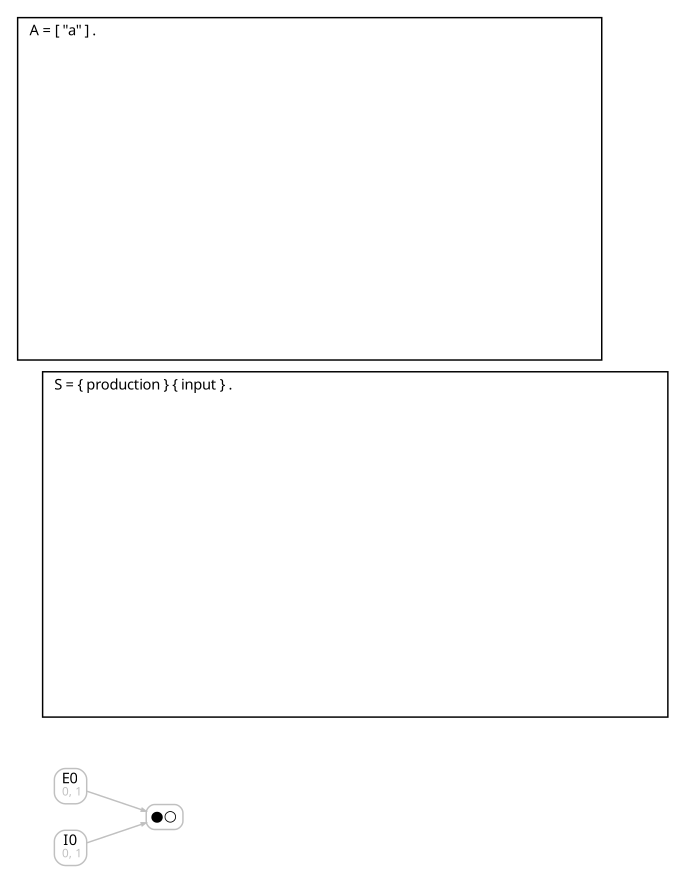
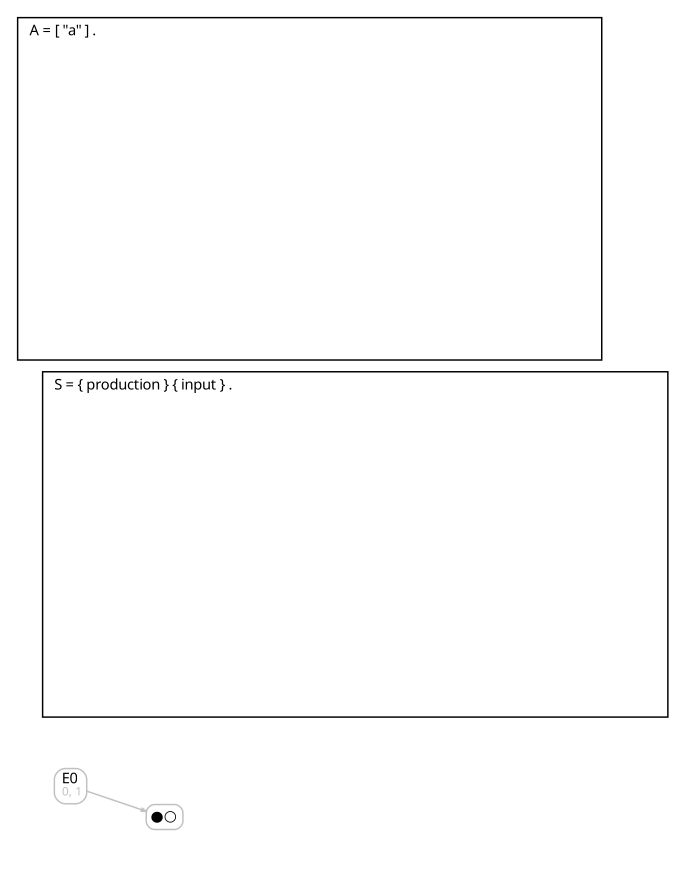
(71, 848) -> none
